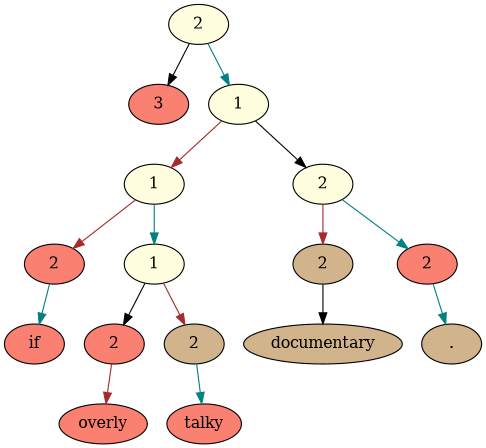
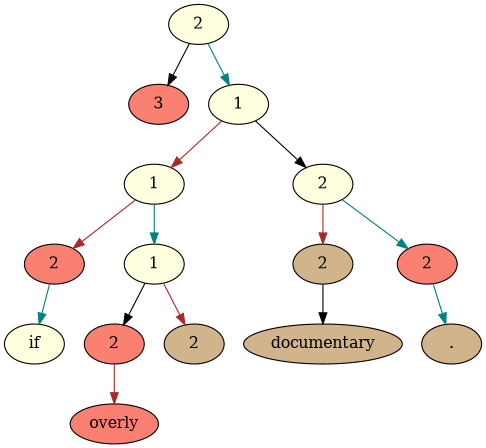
(34, 344) -> (34, 344)
(204, 424) -> none
